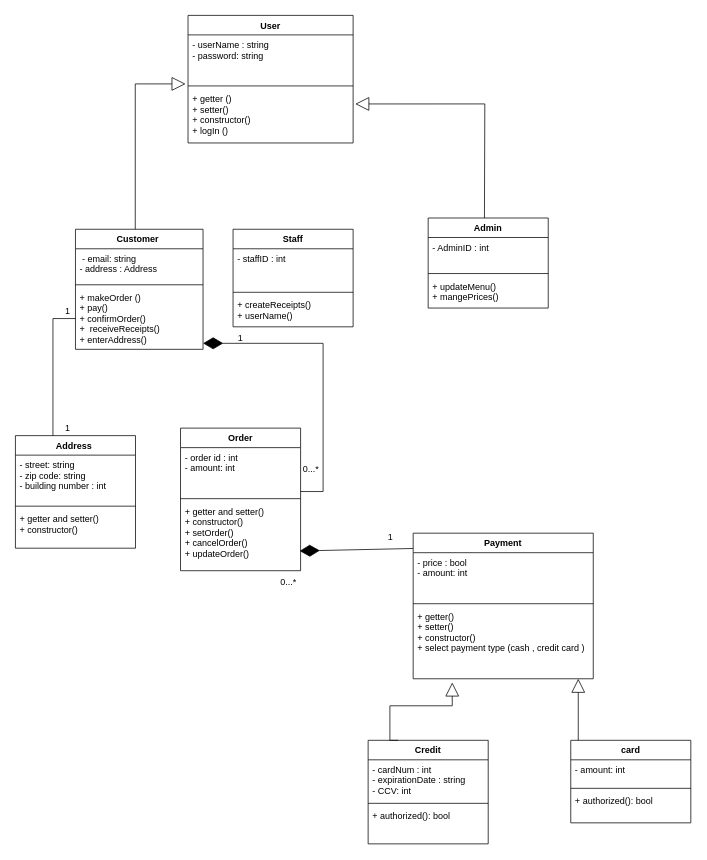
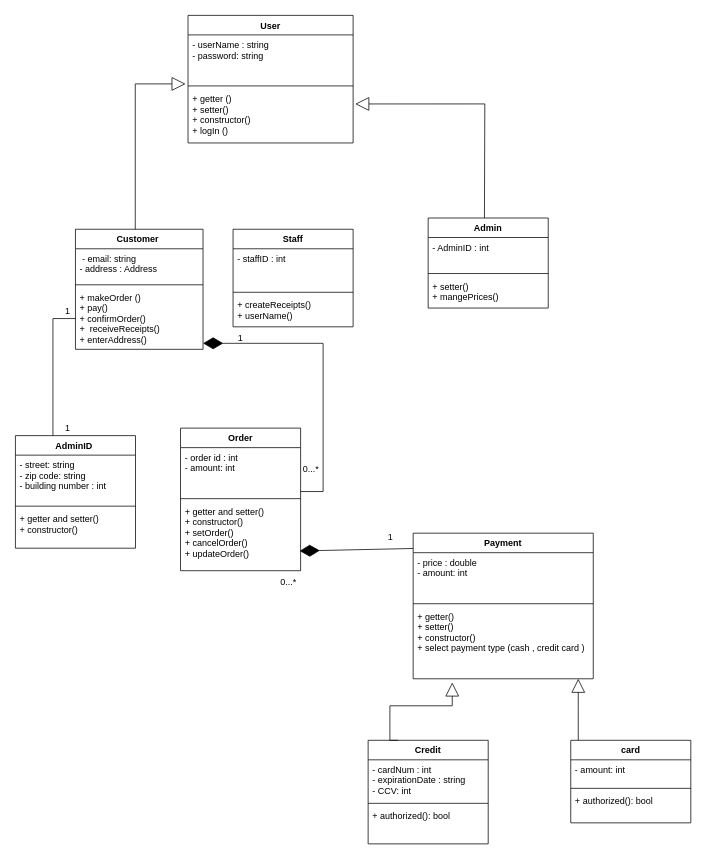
(466, 287) -> (456, 287)
(75, 446) -> (75, 446)
(445, 563) -> (450, 563)
